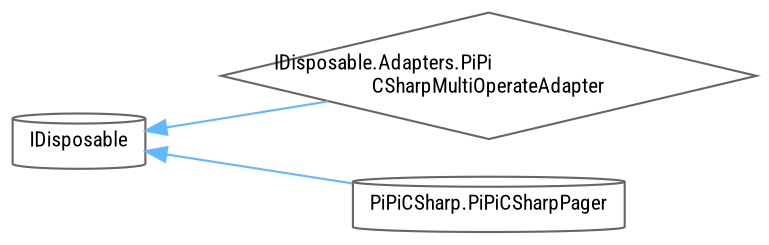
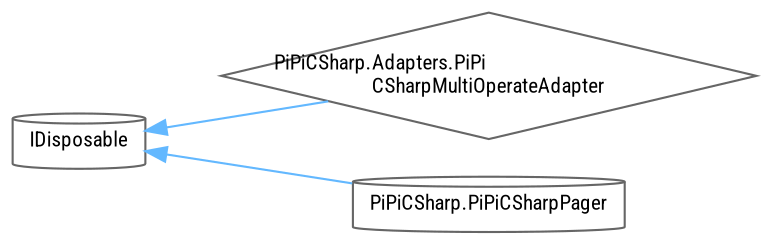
(489, 76) -> (489, 76)
